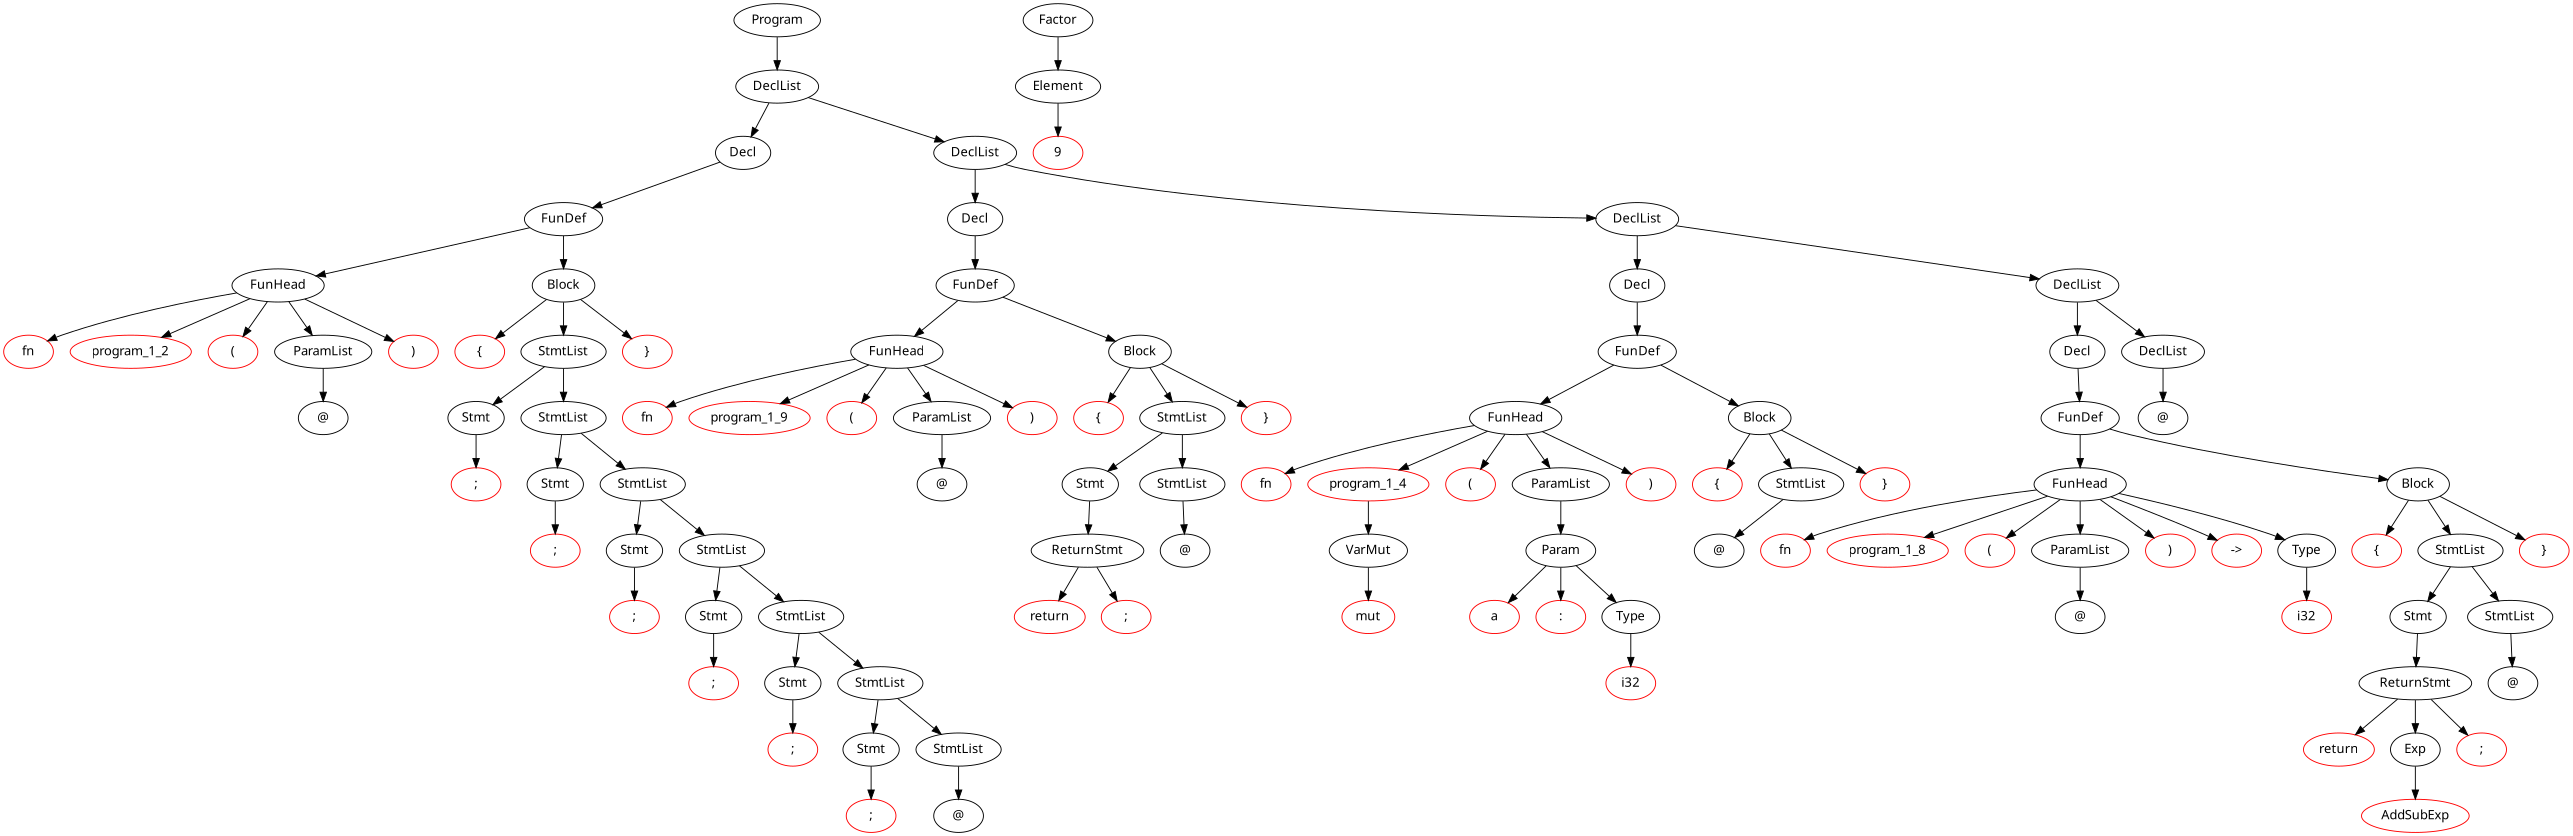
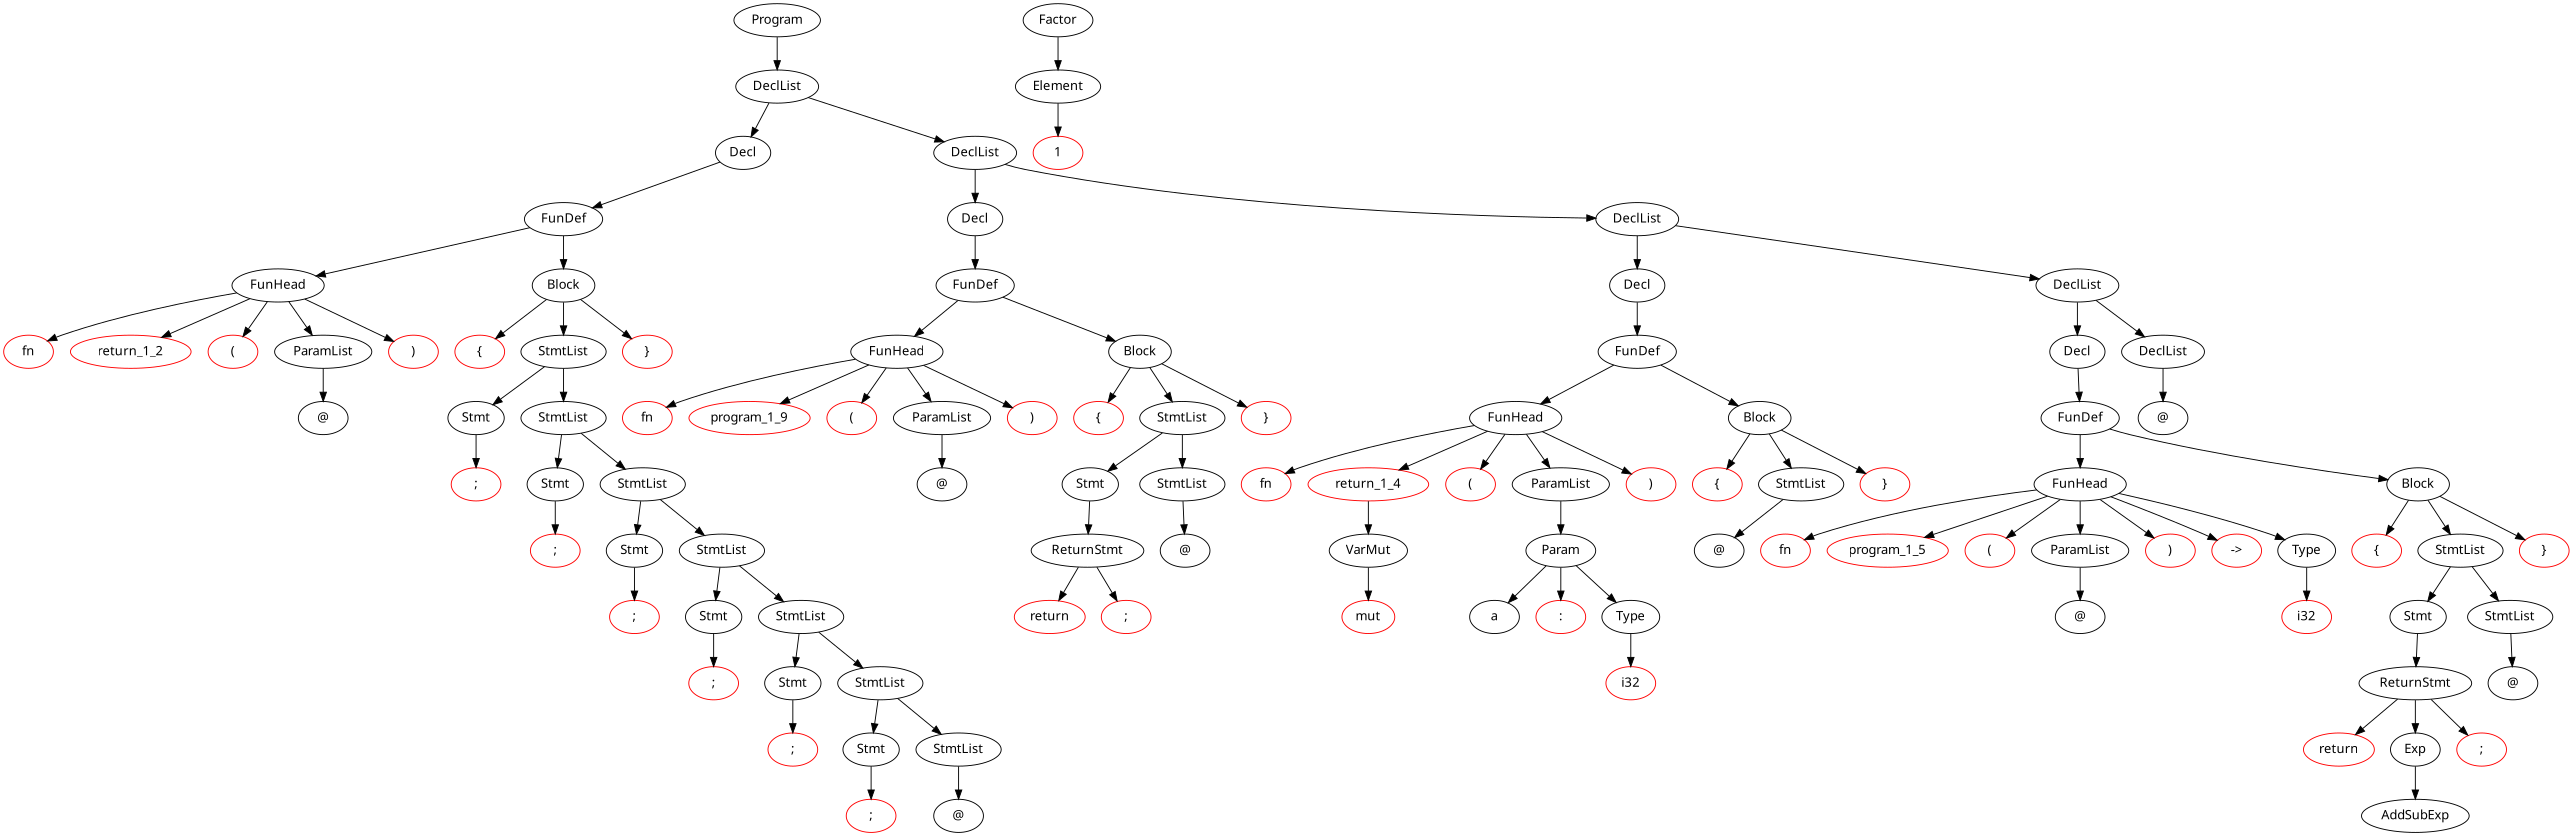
(1058, 153) -> (1058, 153)
(131, 352) -> (131, 352)
(1368, 484) -> (1368, 484)
(1888, 551) -> (1888, 551)
(1495, 617) -> (1495, 617)
(2415, 816) -> (2415, 816)
